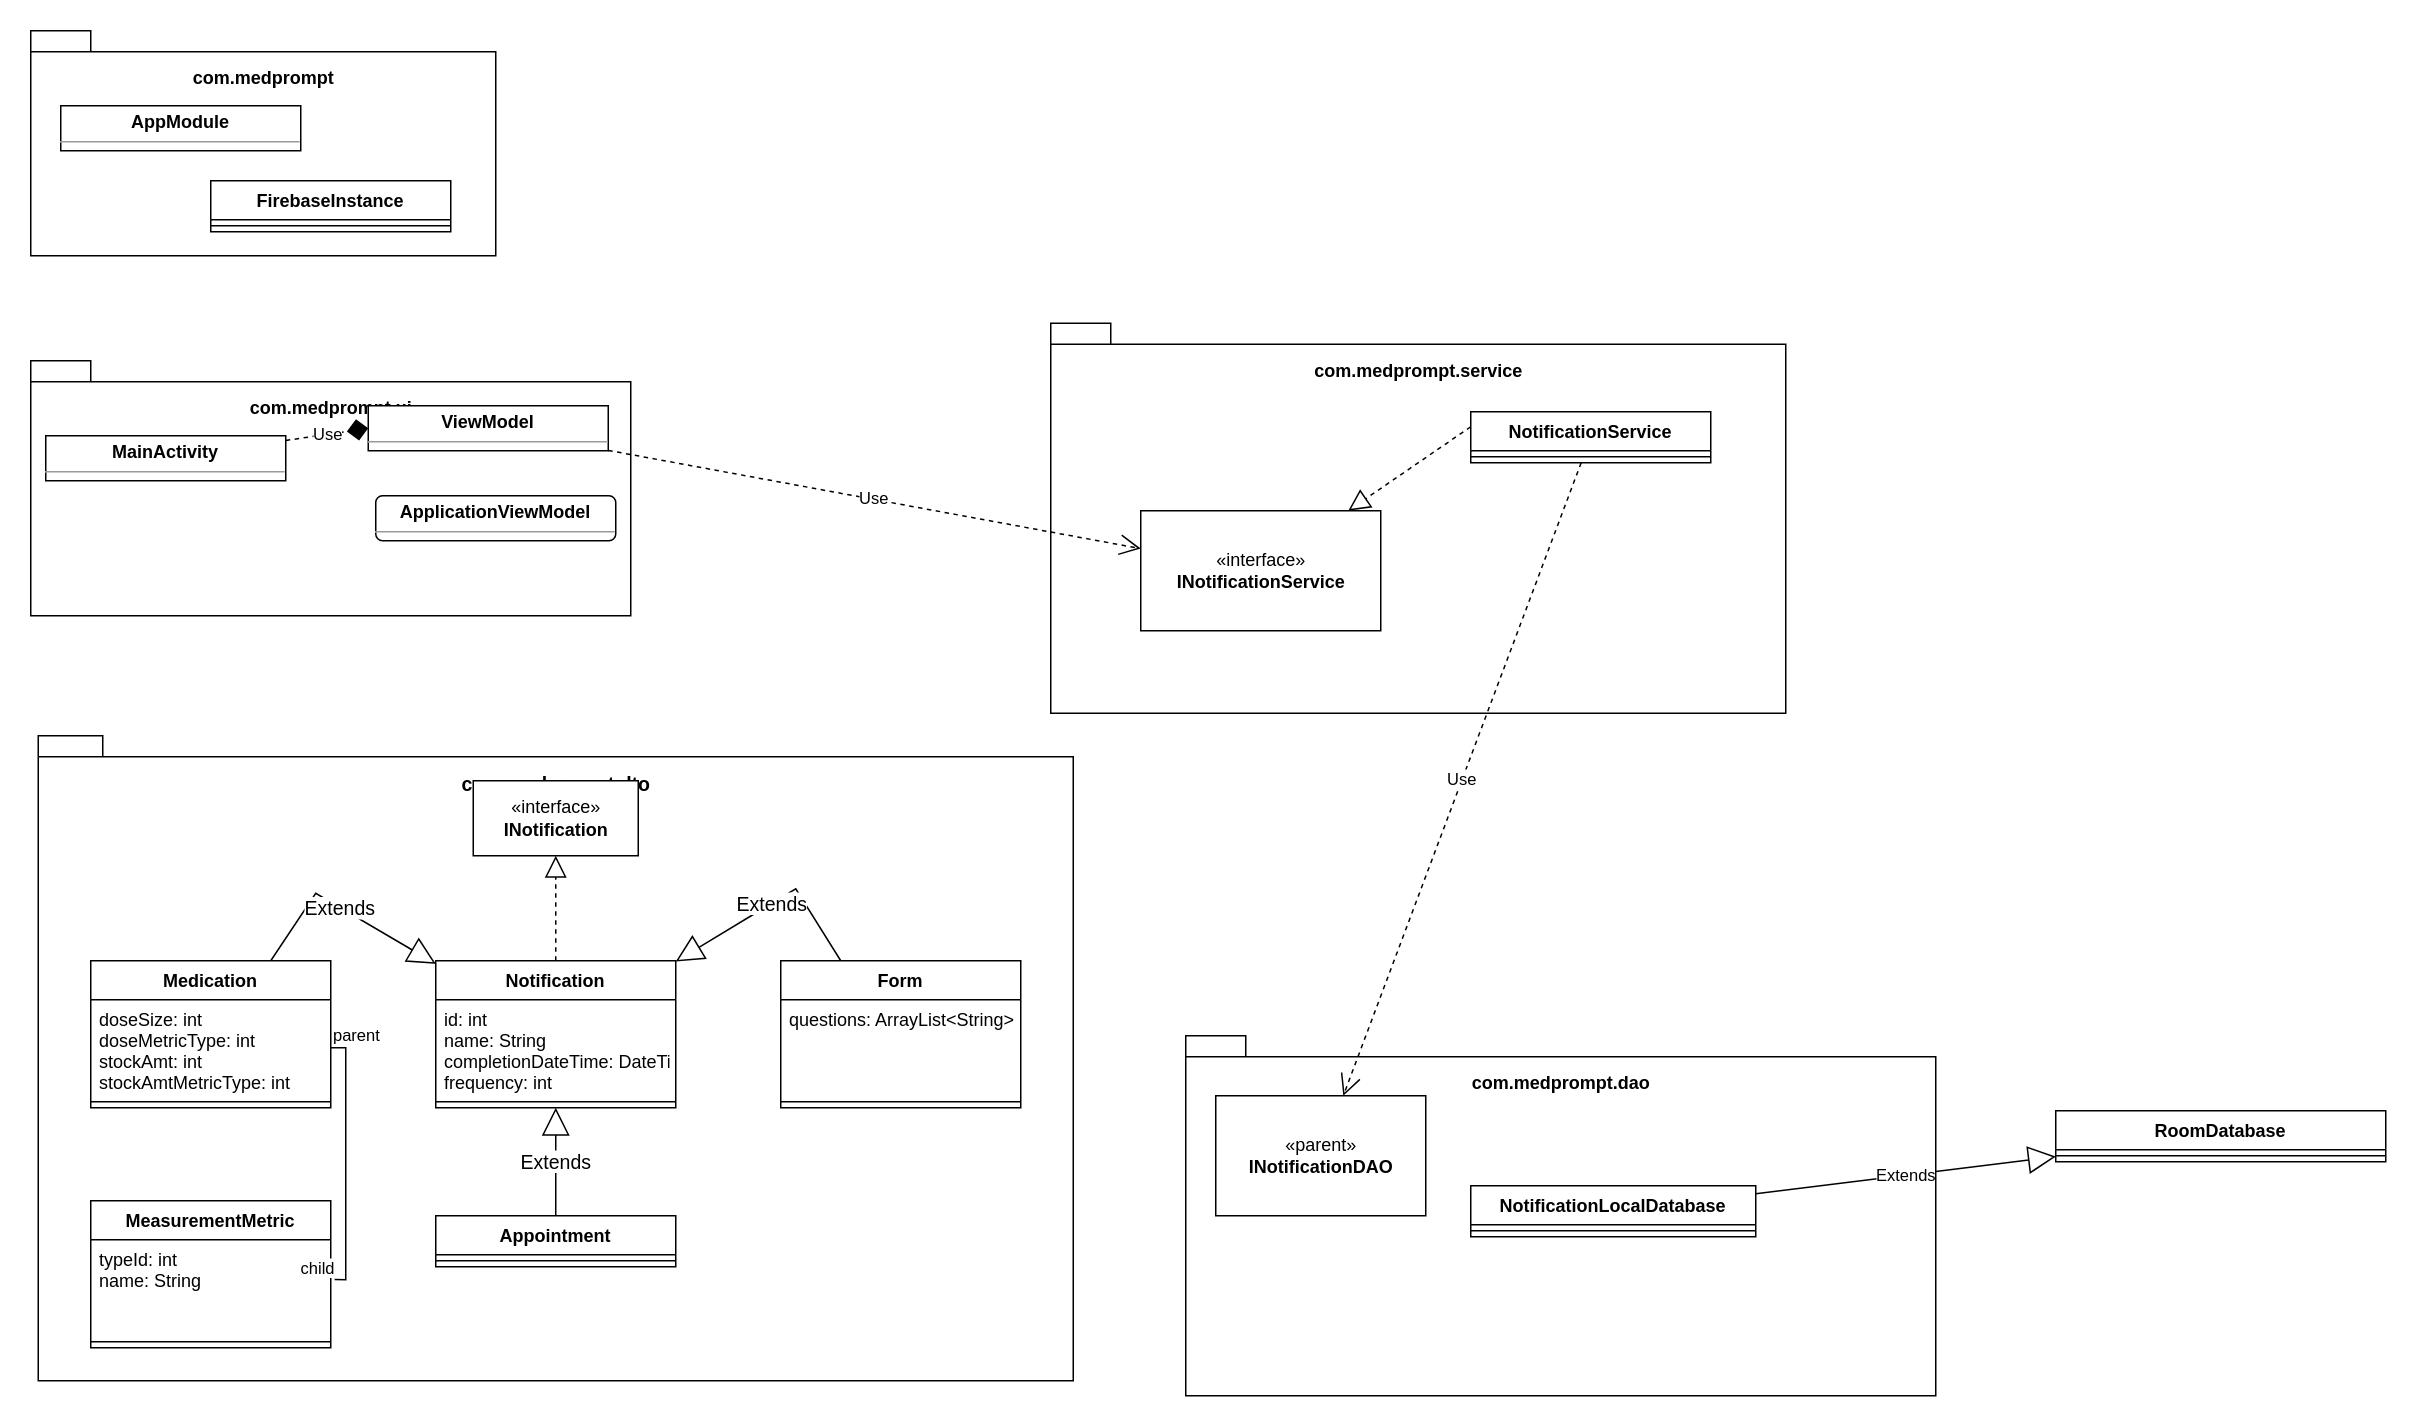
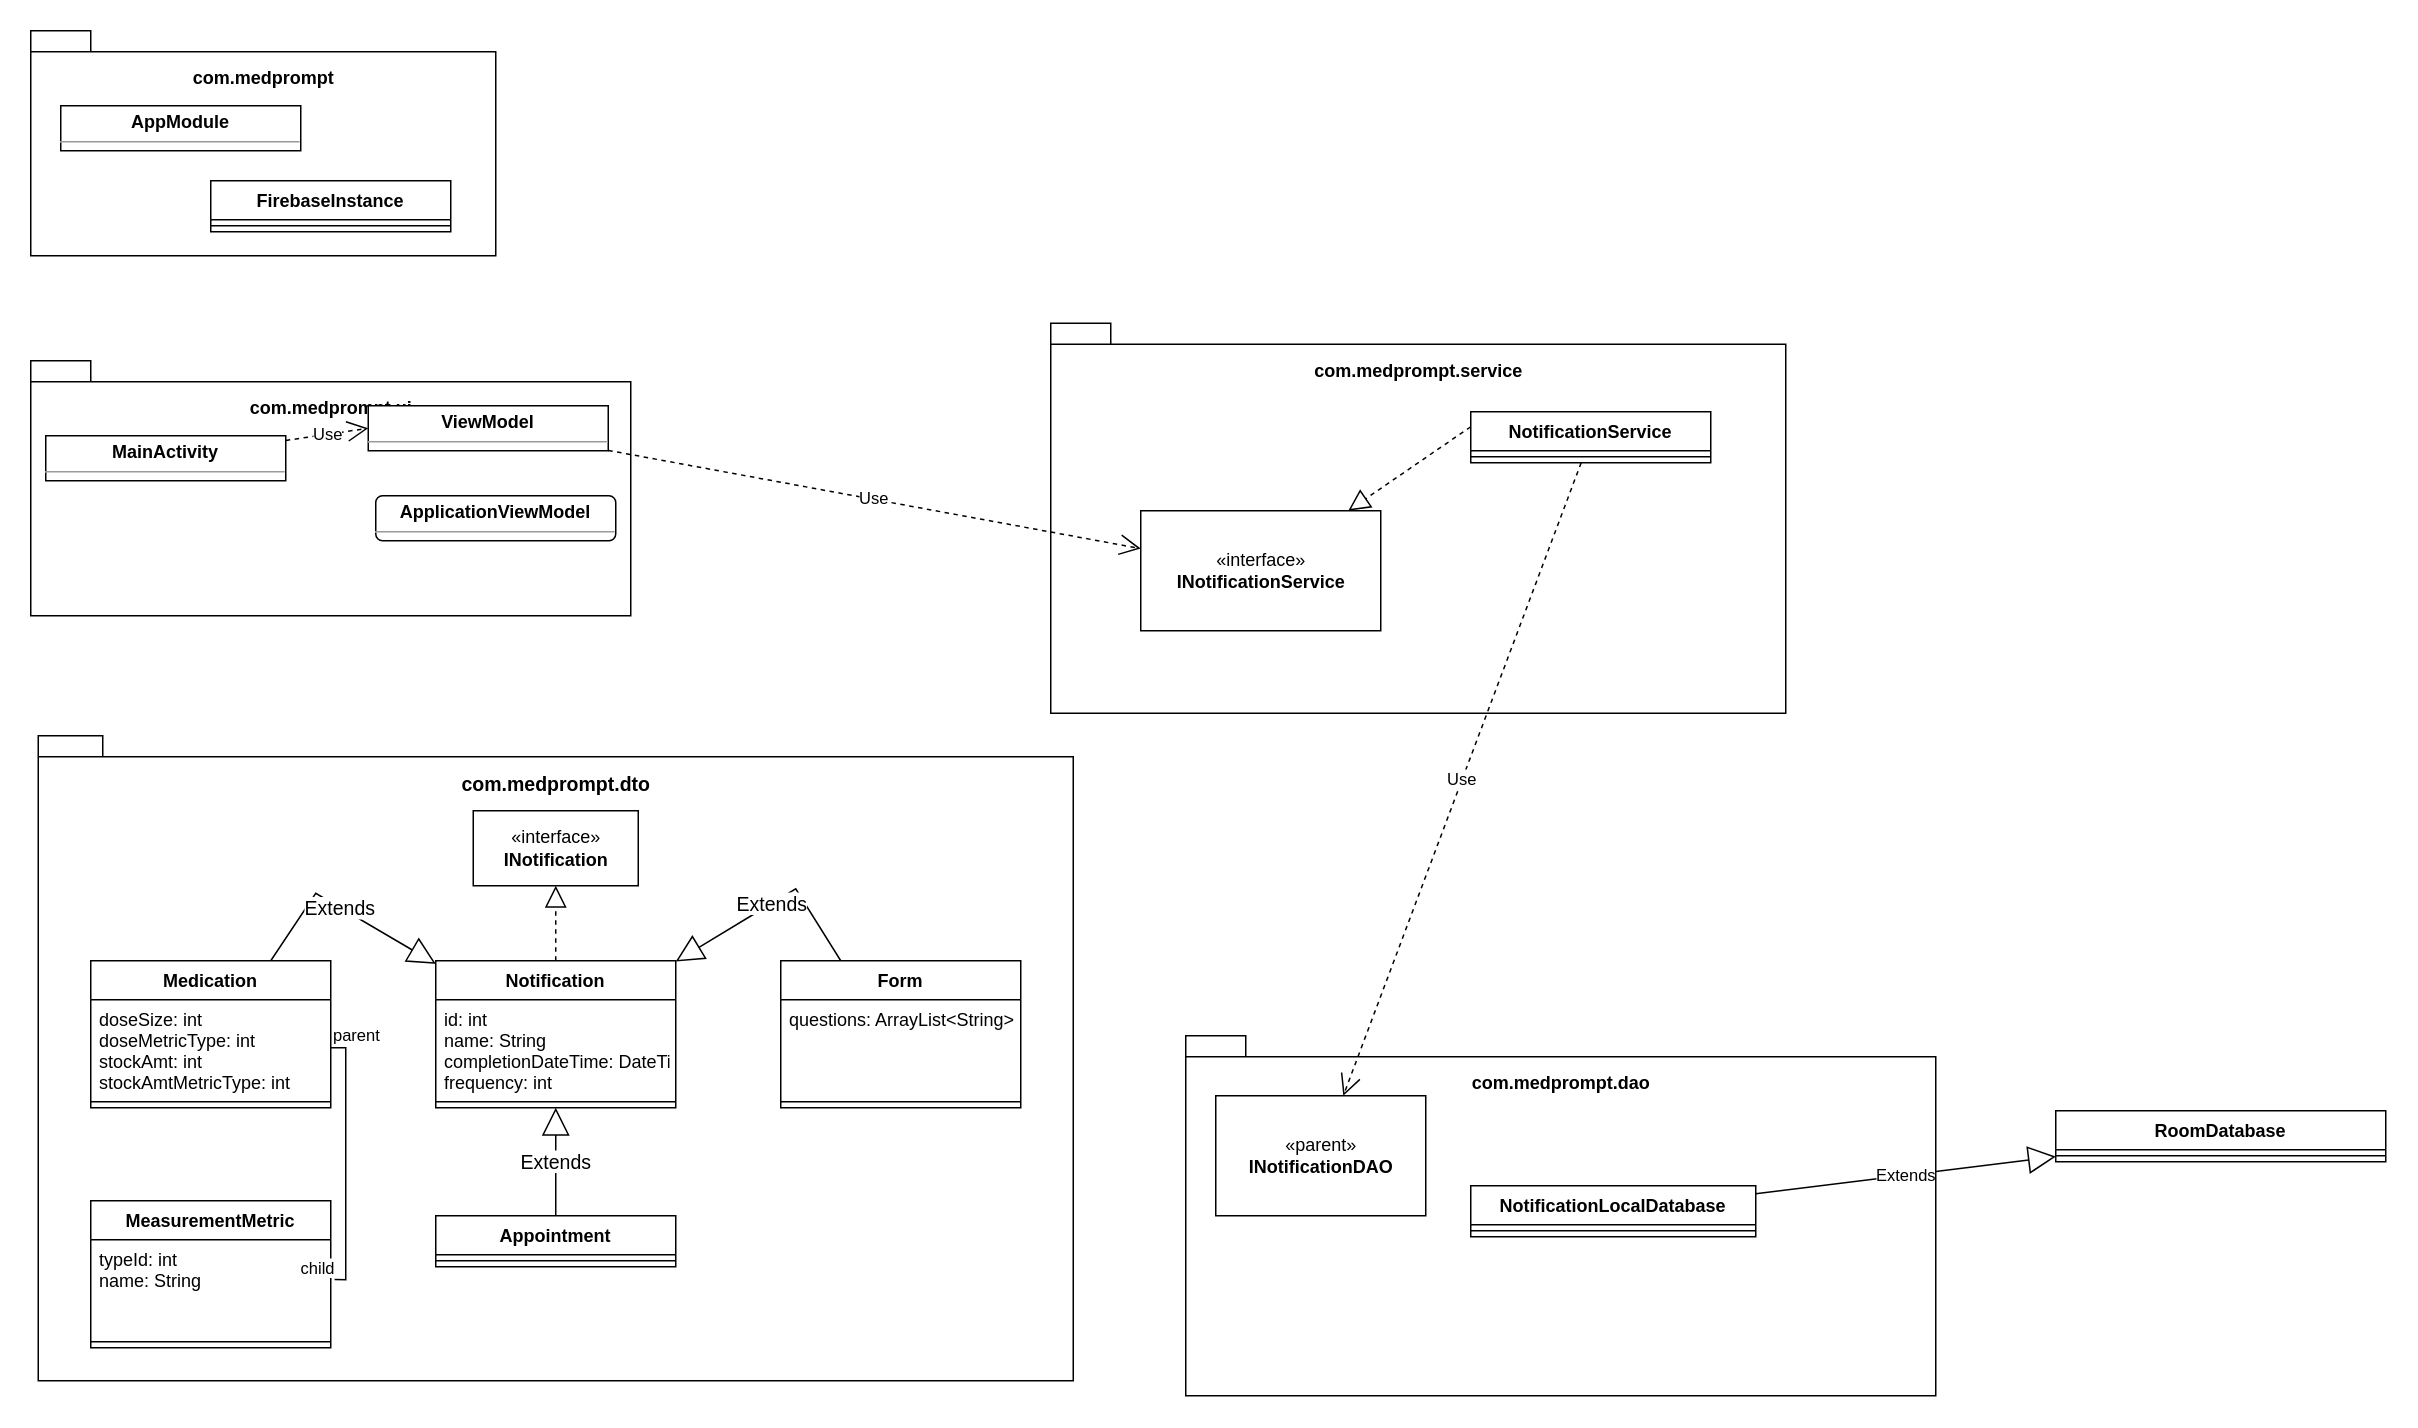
(346, 432) -> (355, 430)
(556, 818) -> (556, 848)
